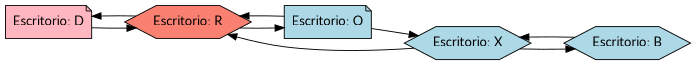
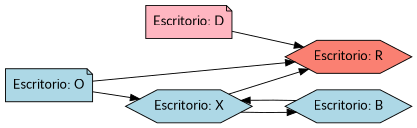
(119, 16) -> none
(257, 28) -> none
